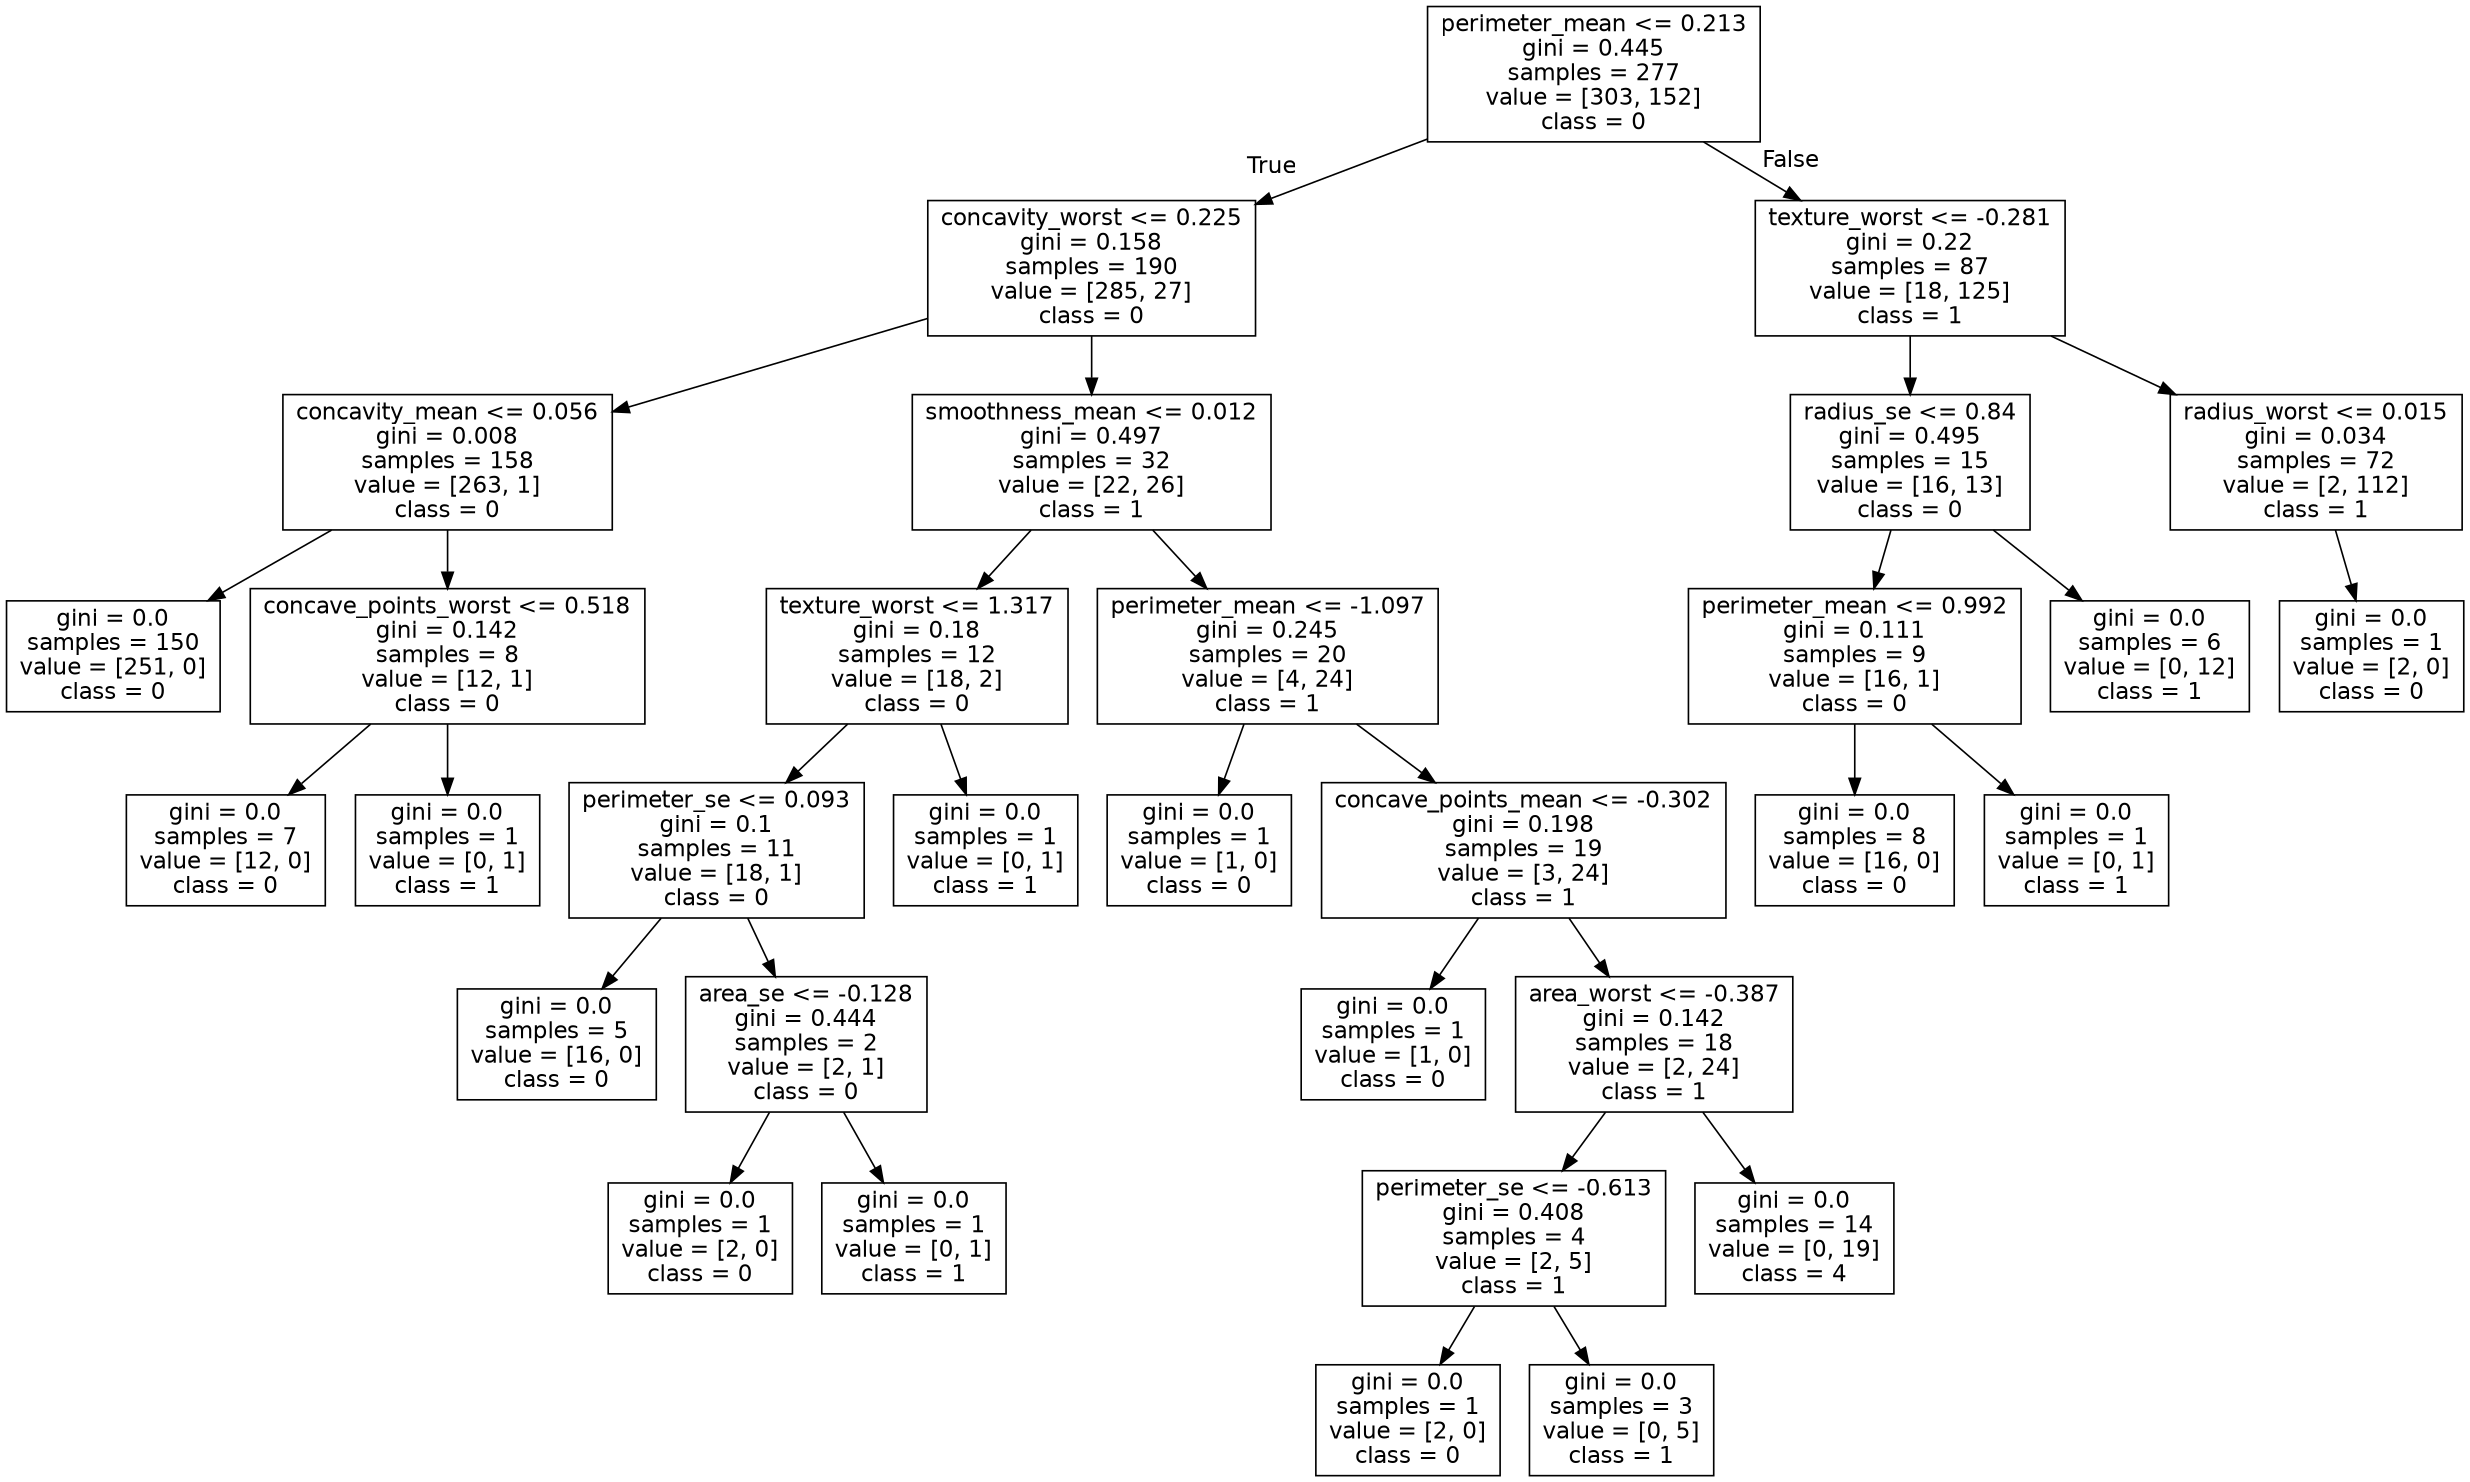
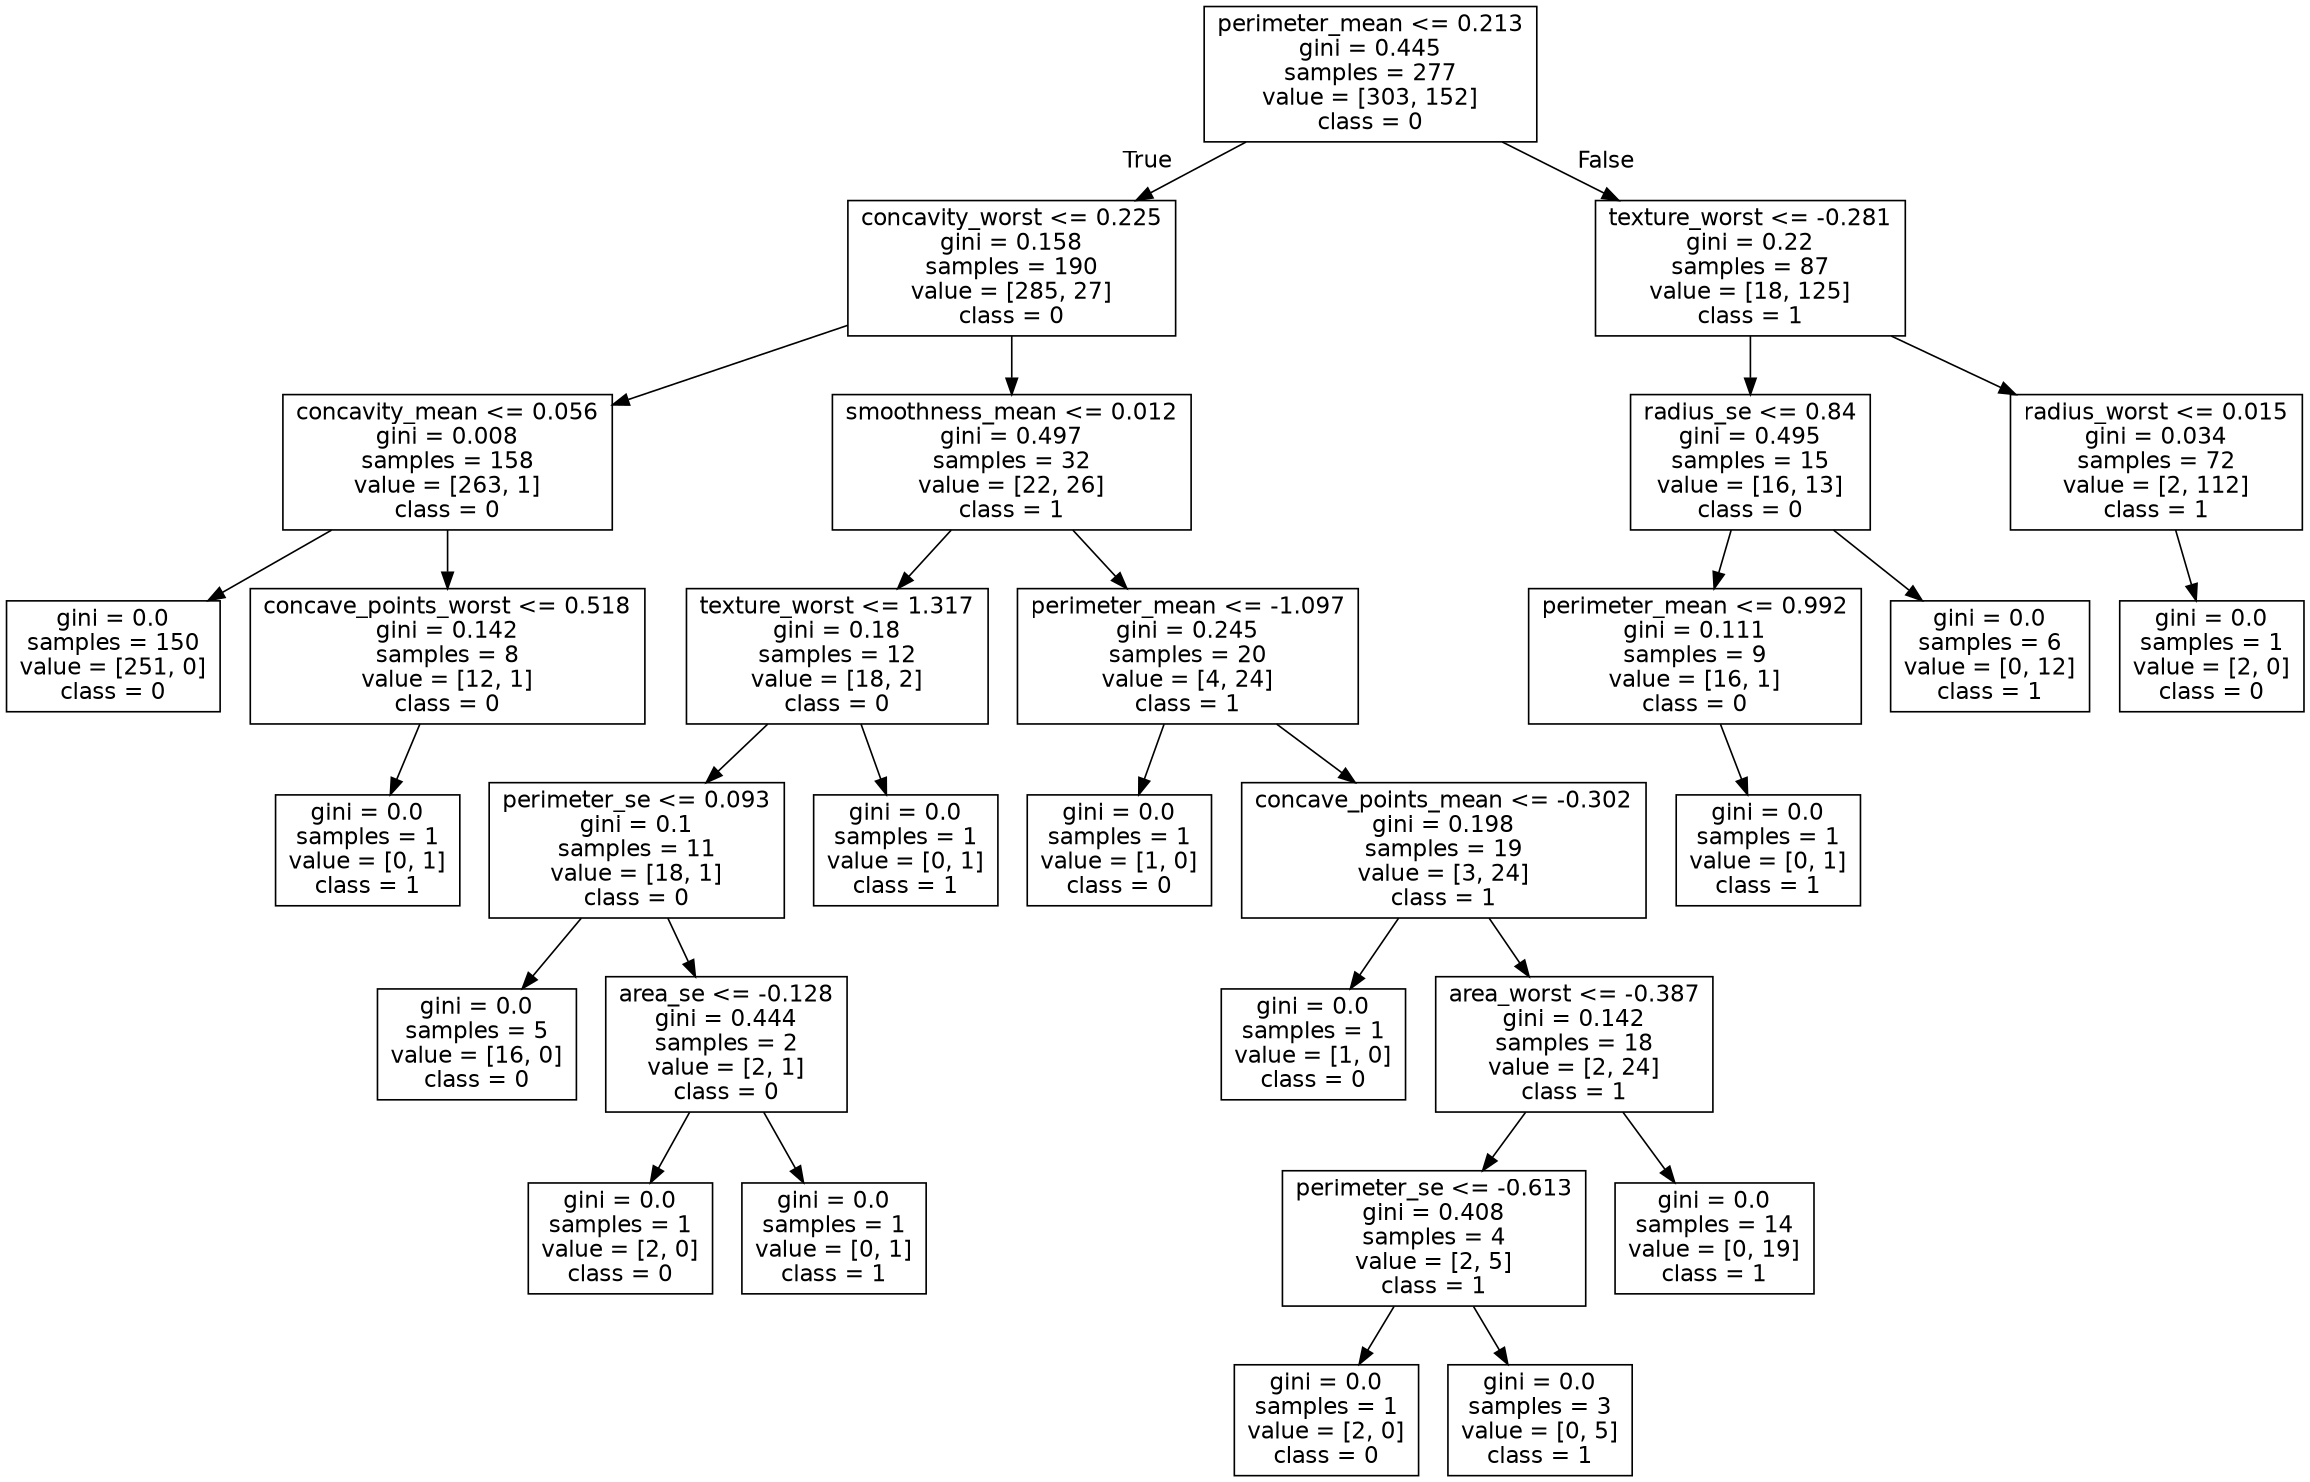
(226, 850) -> none
(1855, 850) -> none
(1794, 1238) -> (1715, 1238)
